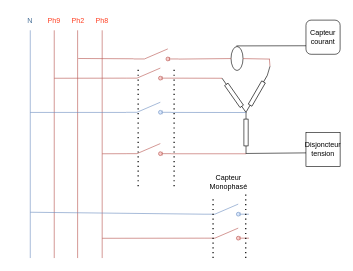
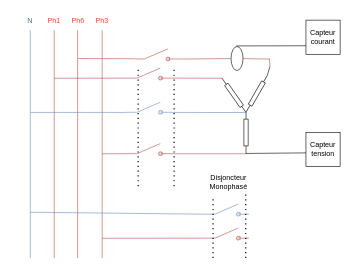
(54, 21) -> (54, 21)
(78, 21) -> (78, 21)
(102, 21) -> (102, 21)
(323, 37) -> (323, 37)
(323, 150) -> (323, 150)
(229, 182) -> (229, 182)
